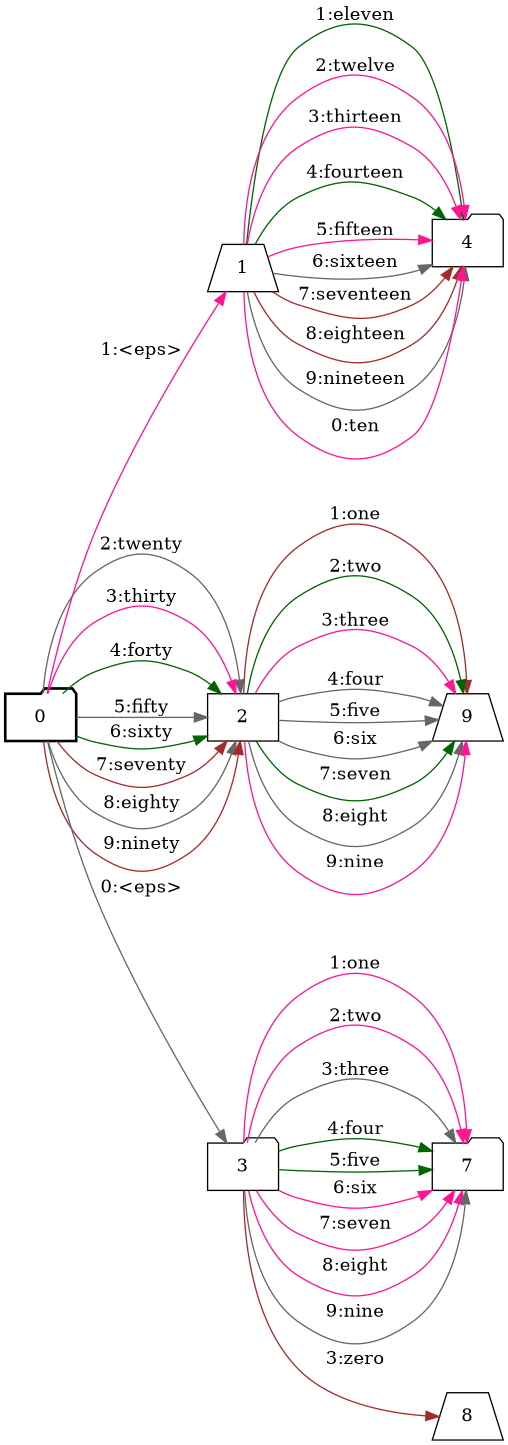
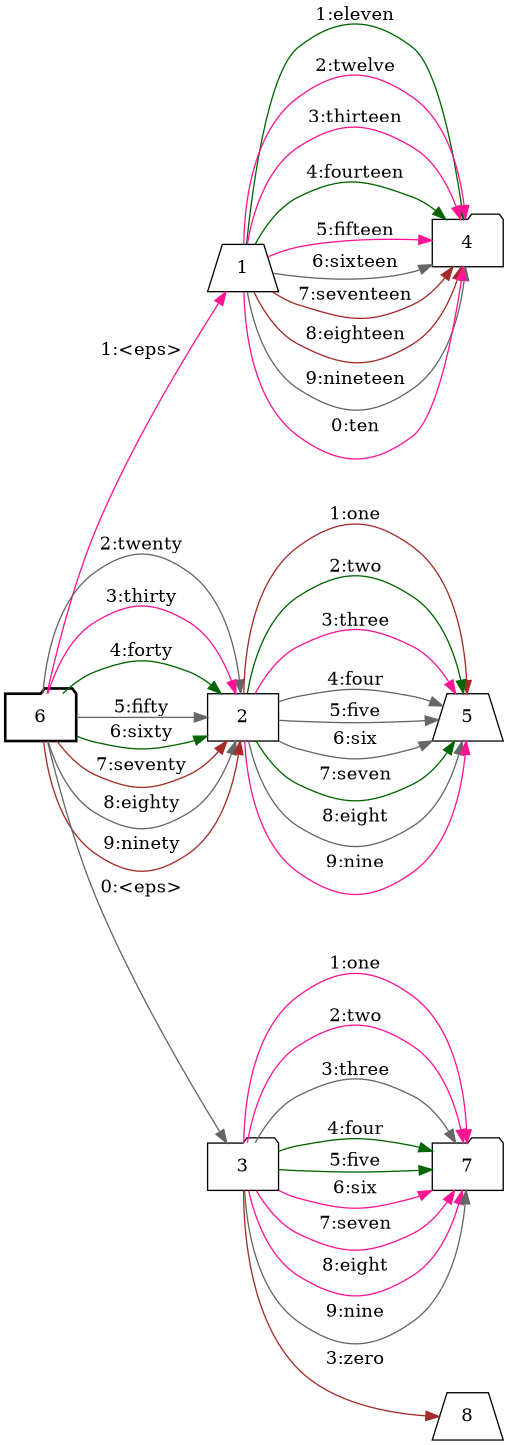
(41, 717) -> (41, 717)
(468, 717) -> (468, 717)
